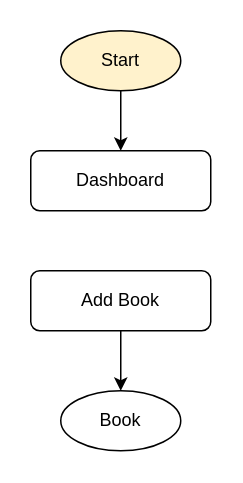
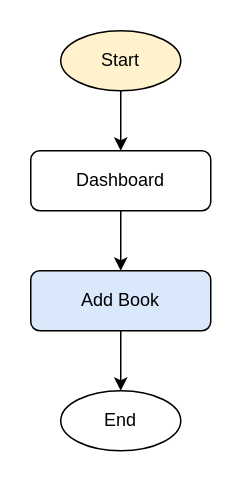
none -> (121, 236)
(121, 301) -> (121, 301)
(121, 421) -> (121, 421)
